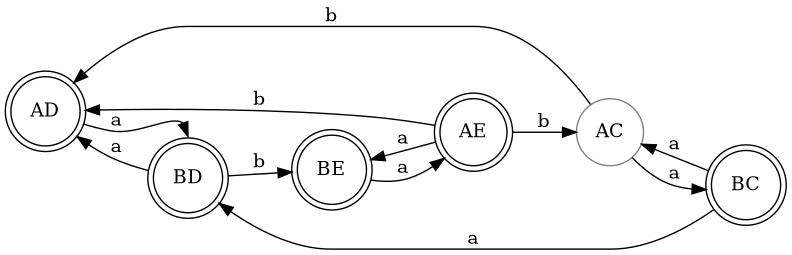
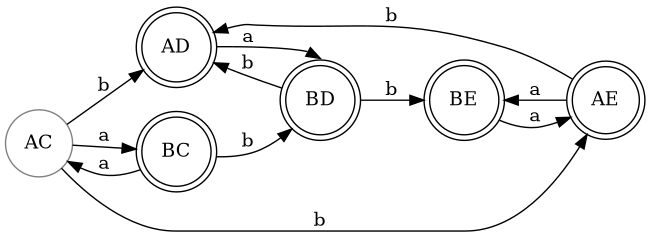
(538, 132) -> (328, 231)
(117, 147) -> (248, 63)
(473, 239) -> (248, 141)
